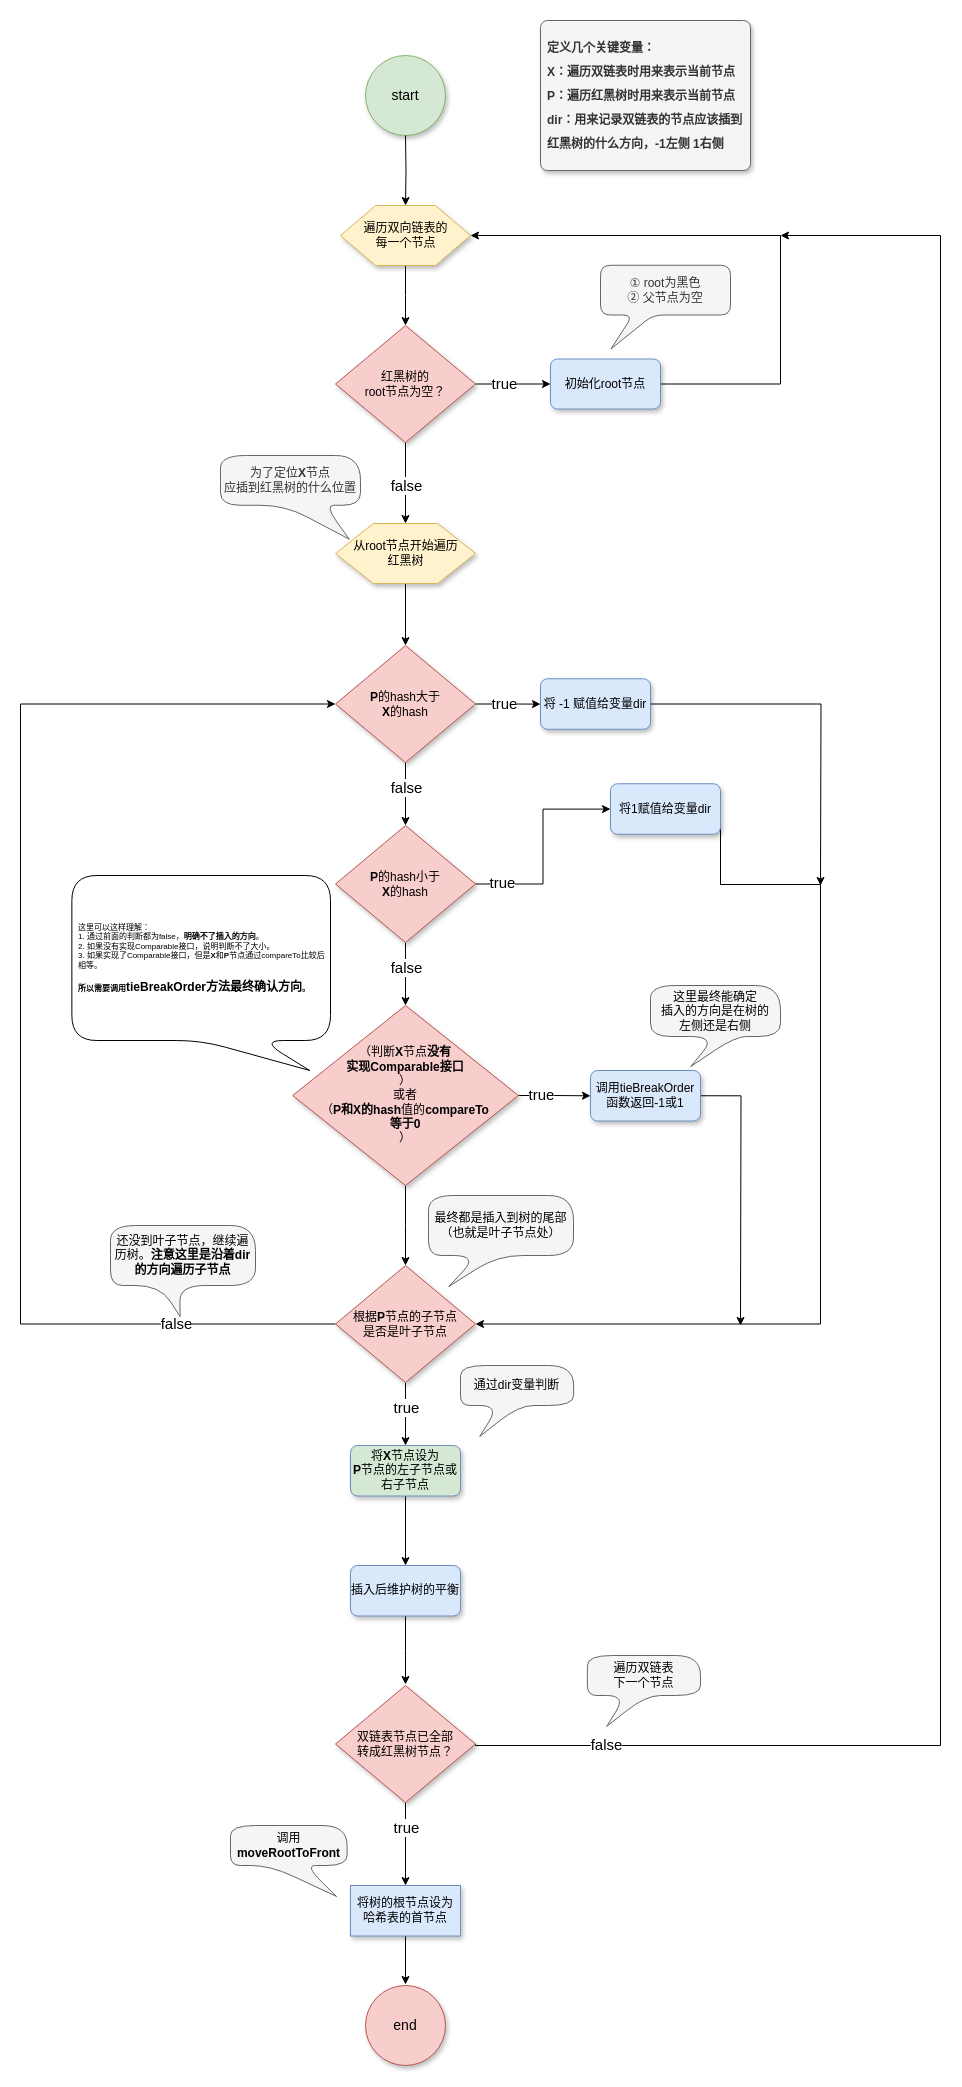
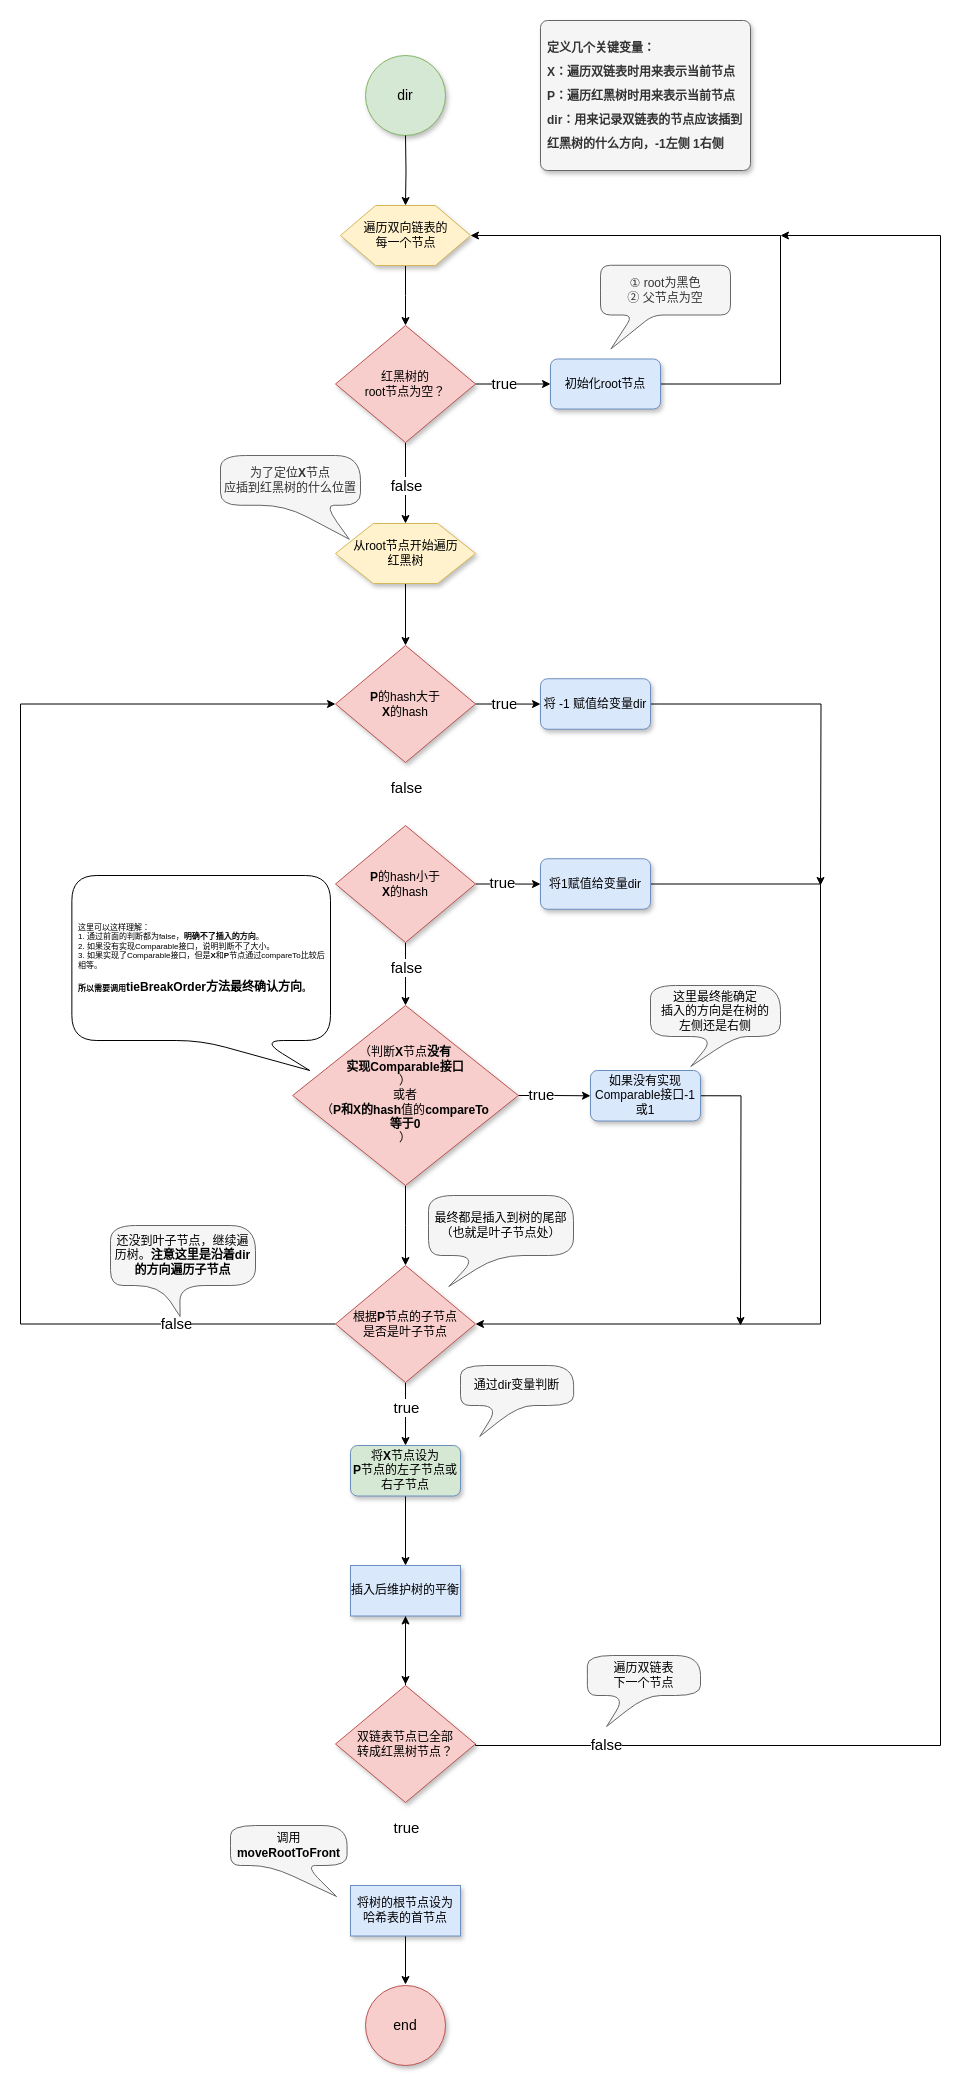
(406, 96) -> (406, 96)
(406, 807) -> none
(666, 809) -> (596, 884)
(646, 1096) -> (646, 1096)
(406, 1591) -> (406, 1591)
(406, 1857) -> (406, 1684)
